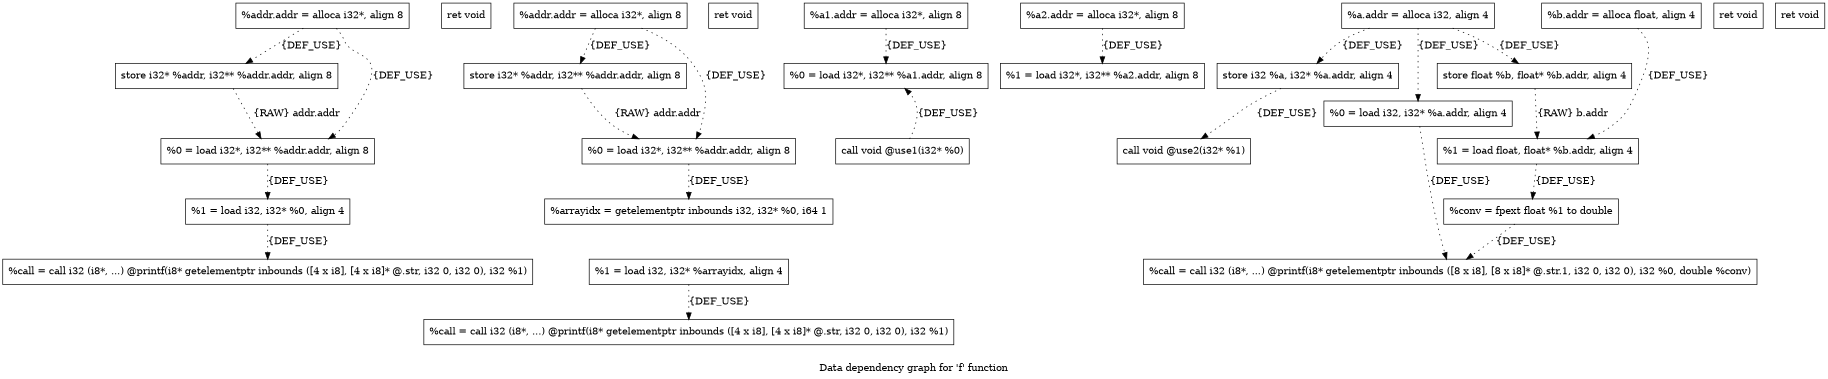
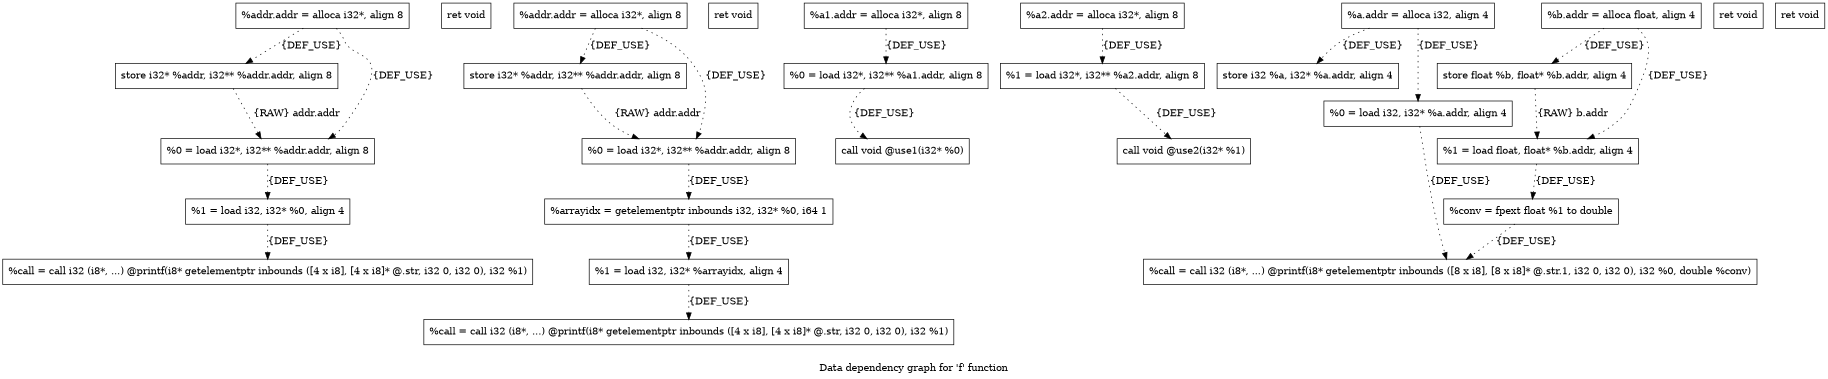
(1484, 42) -> (1581, 44)
(1243, 110) -> (1141, 111)
(917, 116) -> (850, 111)
none -> (689, 238)
